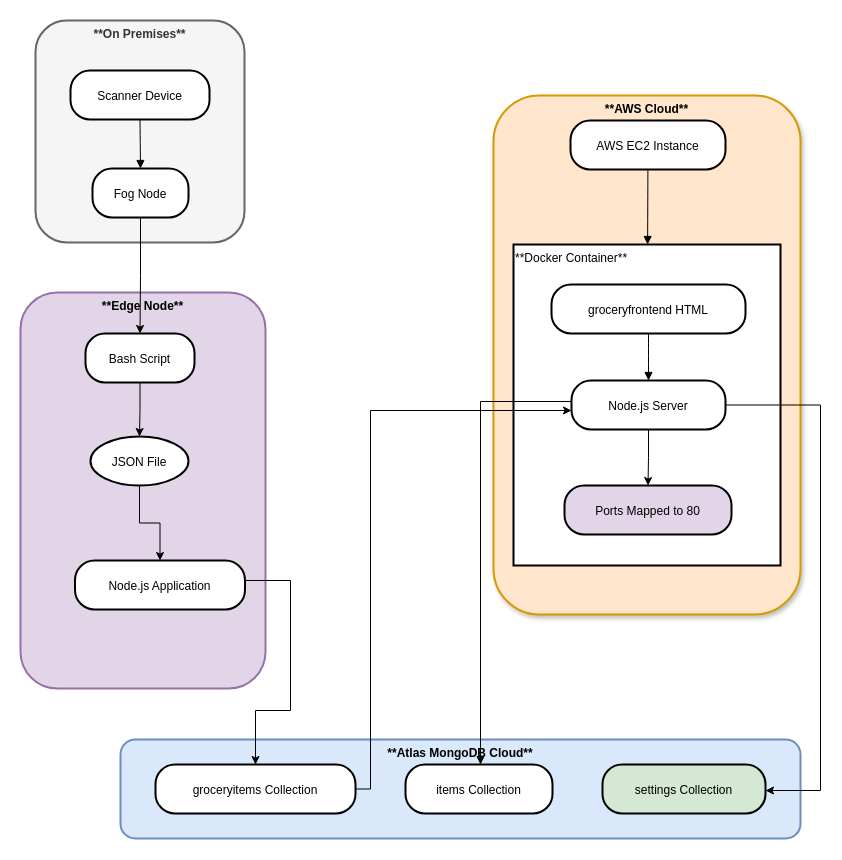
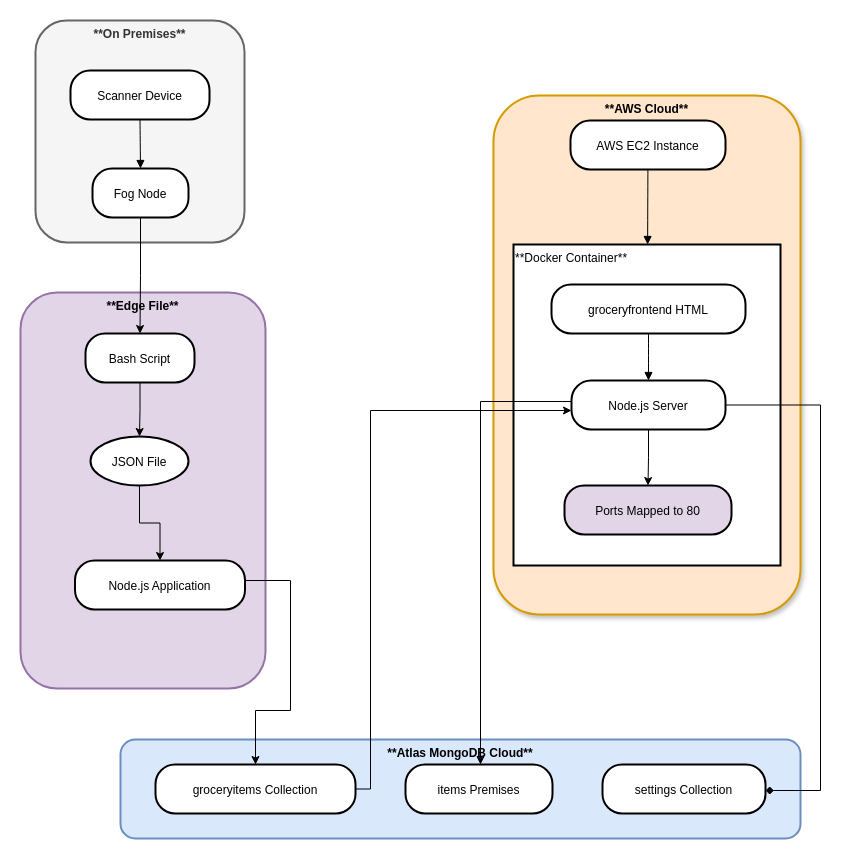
(143, 307) -> (143, 307)
(684, 789) -> (684, 789)
(479, 790) -> (479, 790)
(773, 791) -> (774, 791)
